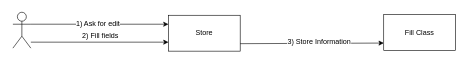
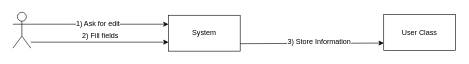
(204, 33) -> (204, 33)
(420, 33) -> (420, 33)
